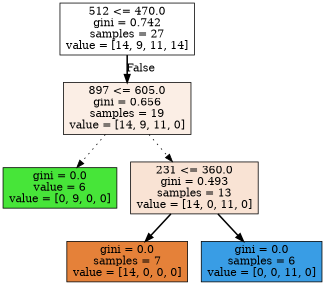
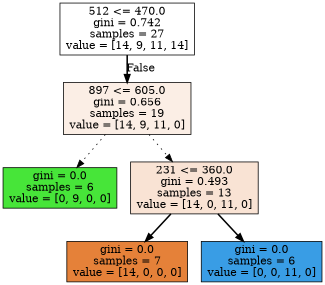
(60, 188) -> (60, 188)
